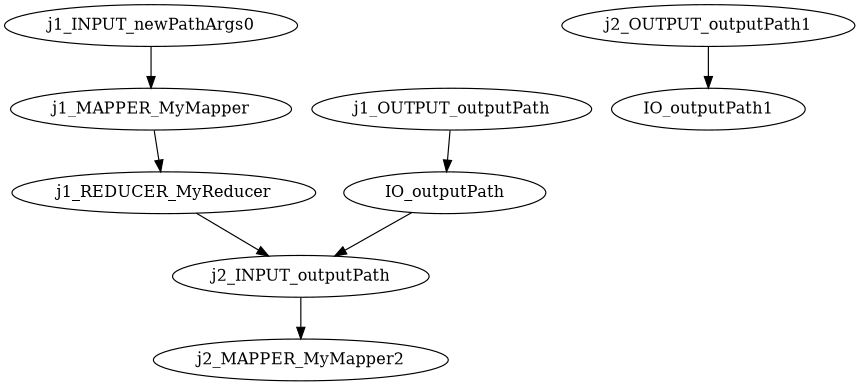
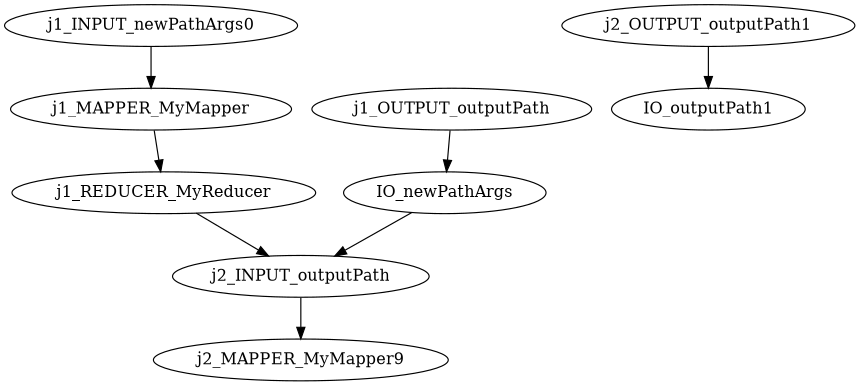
(445, 193) -> (445, 193)
(301, 360) -> (301, 360)
